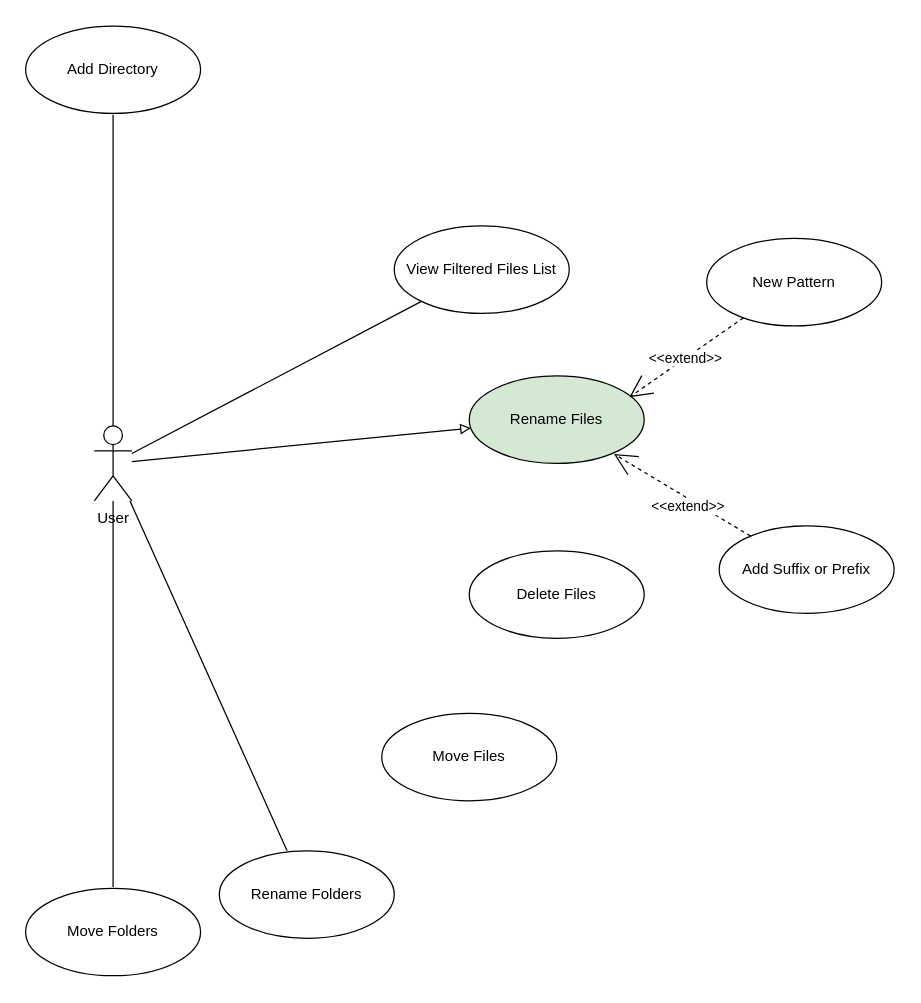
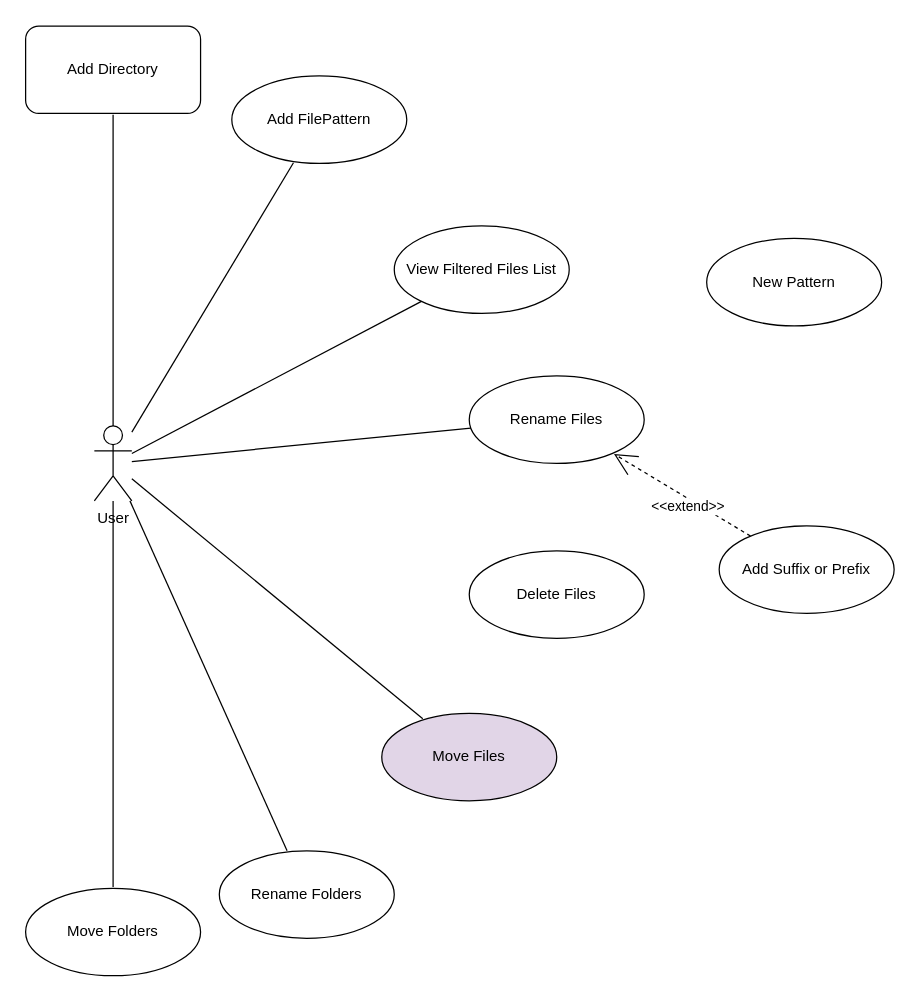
(113, 69) -> (113, 69)
none -> (319, 119)
none -> (213, 297)
(688, 356) -> none
(557, 419) -> (557, 419)
(459, 429) -> (464, 429)
none -> (277, 598)
(469, 757) -> (469, 757)
